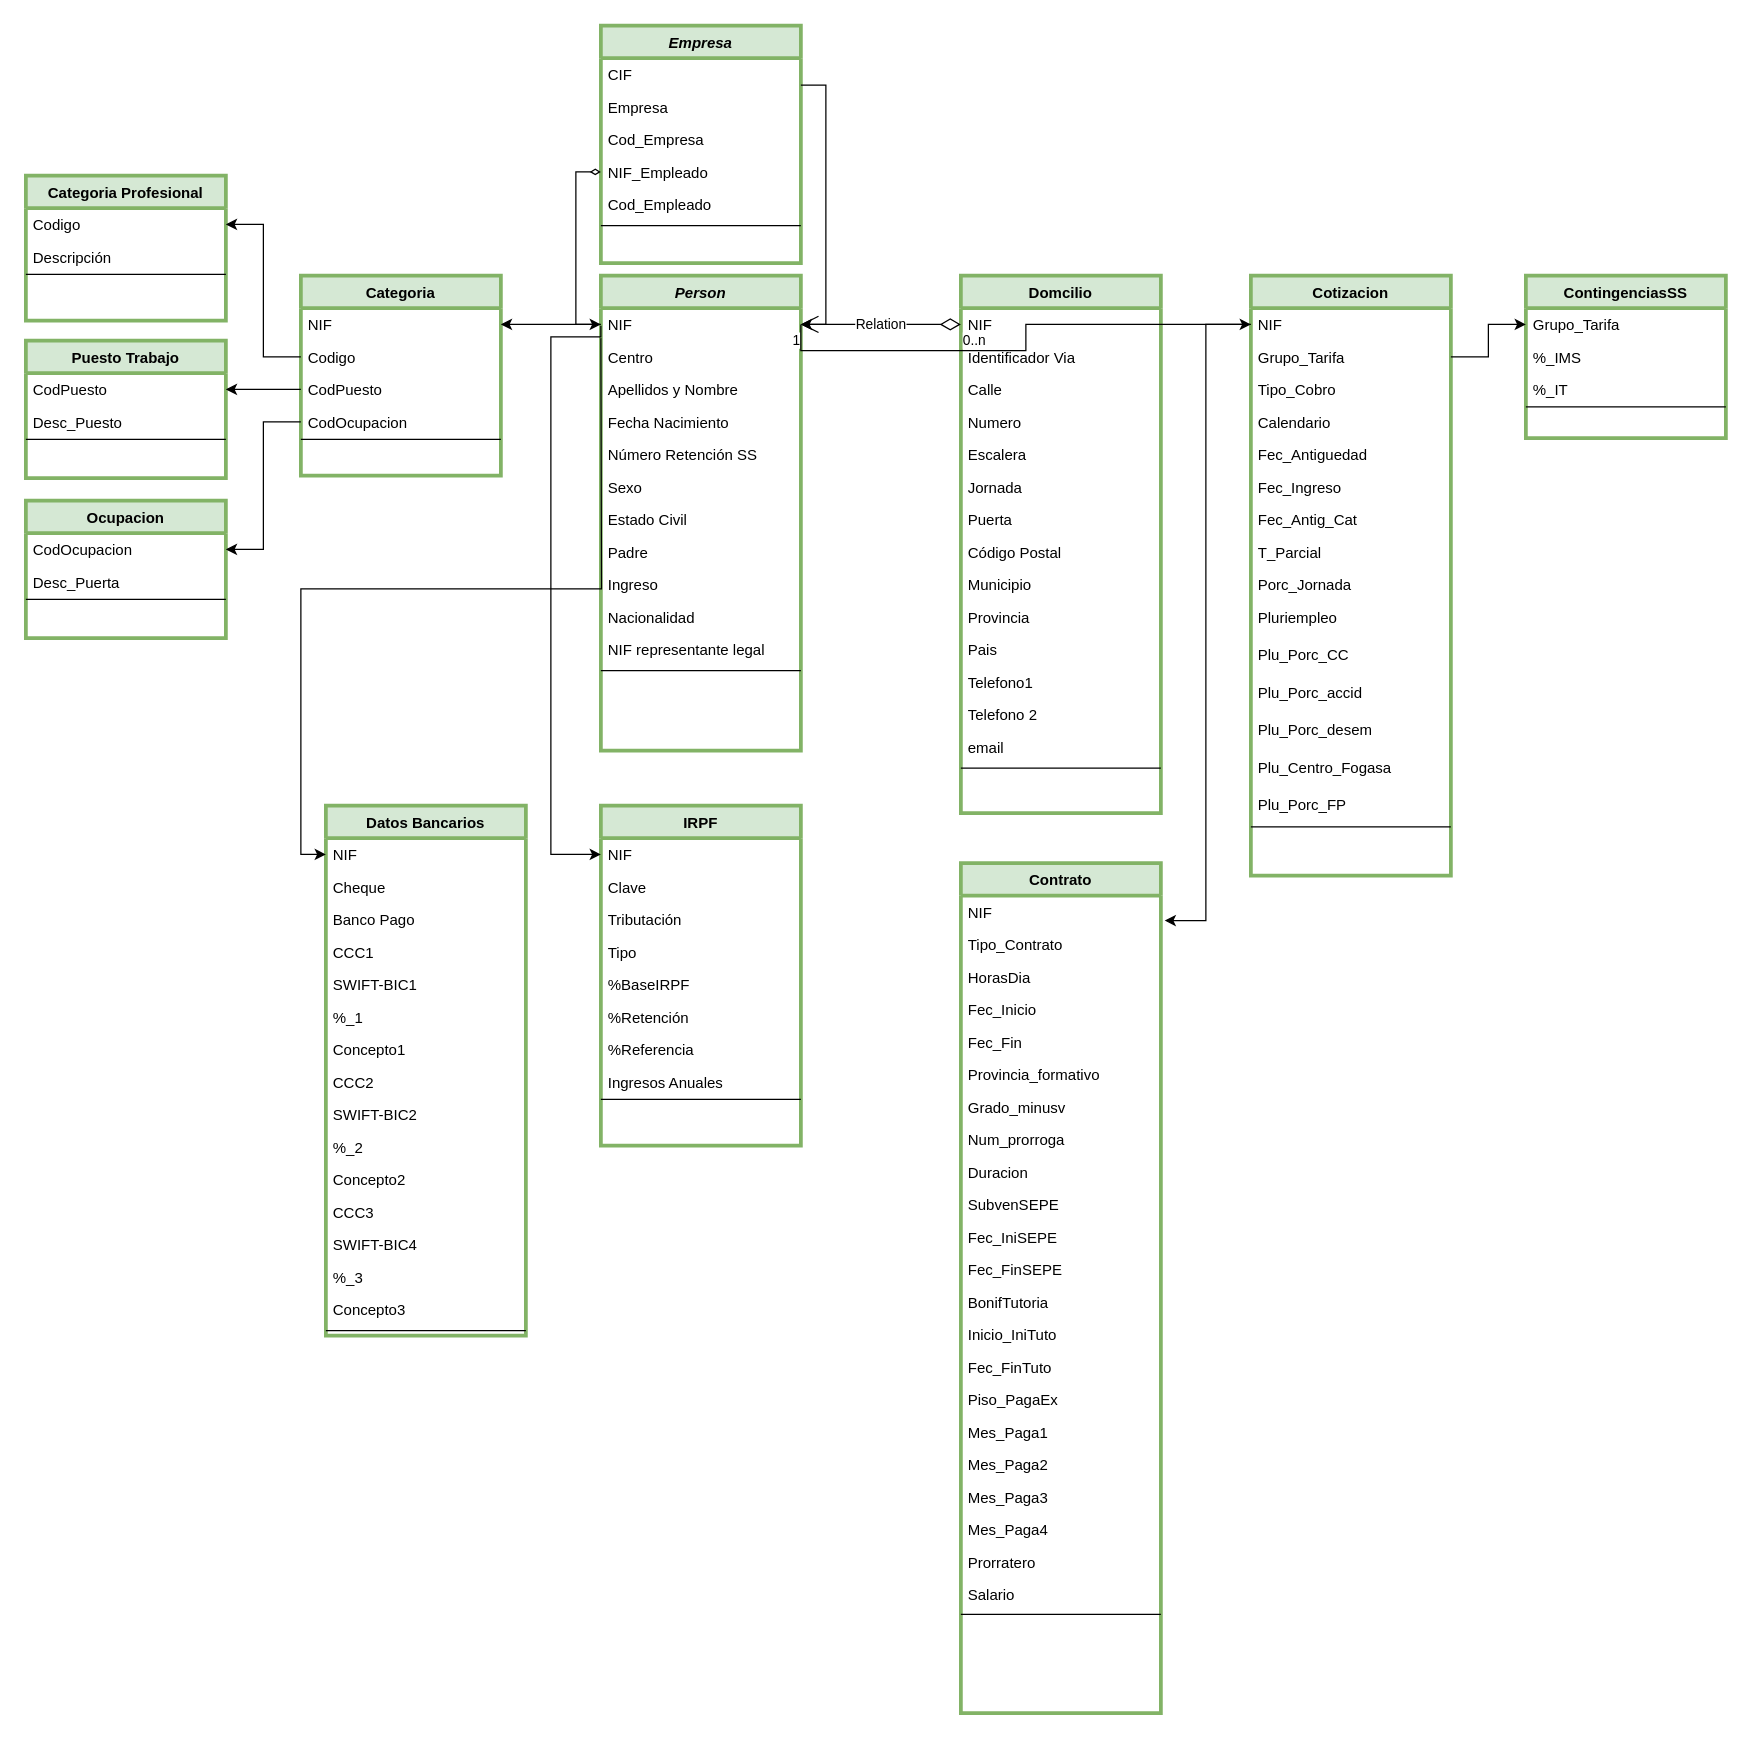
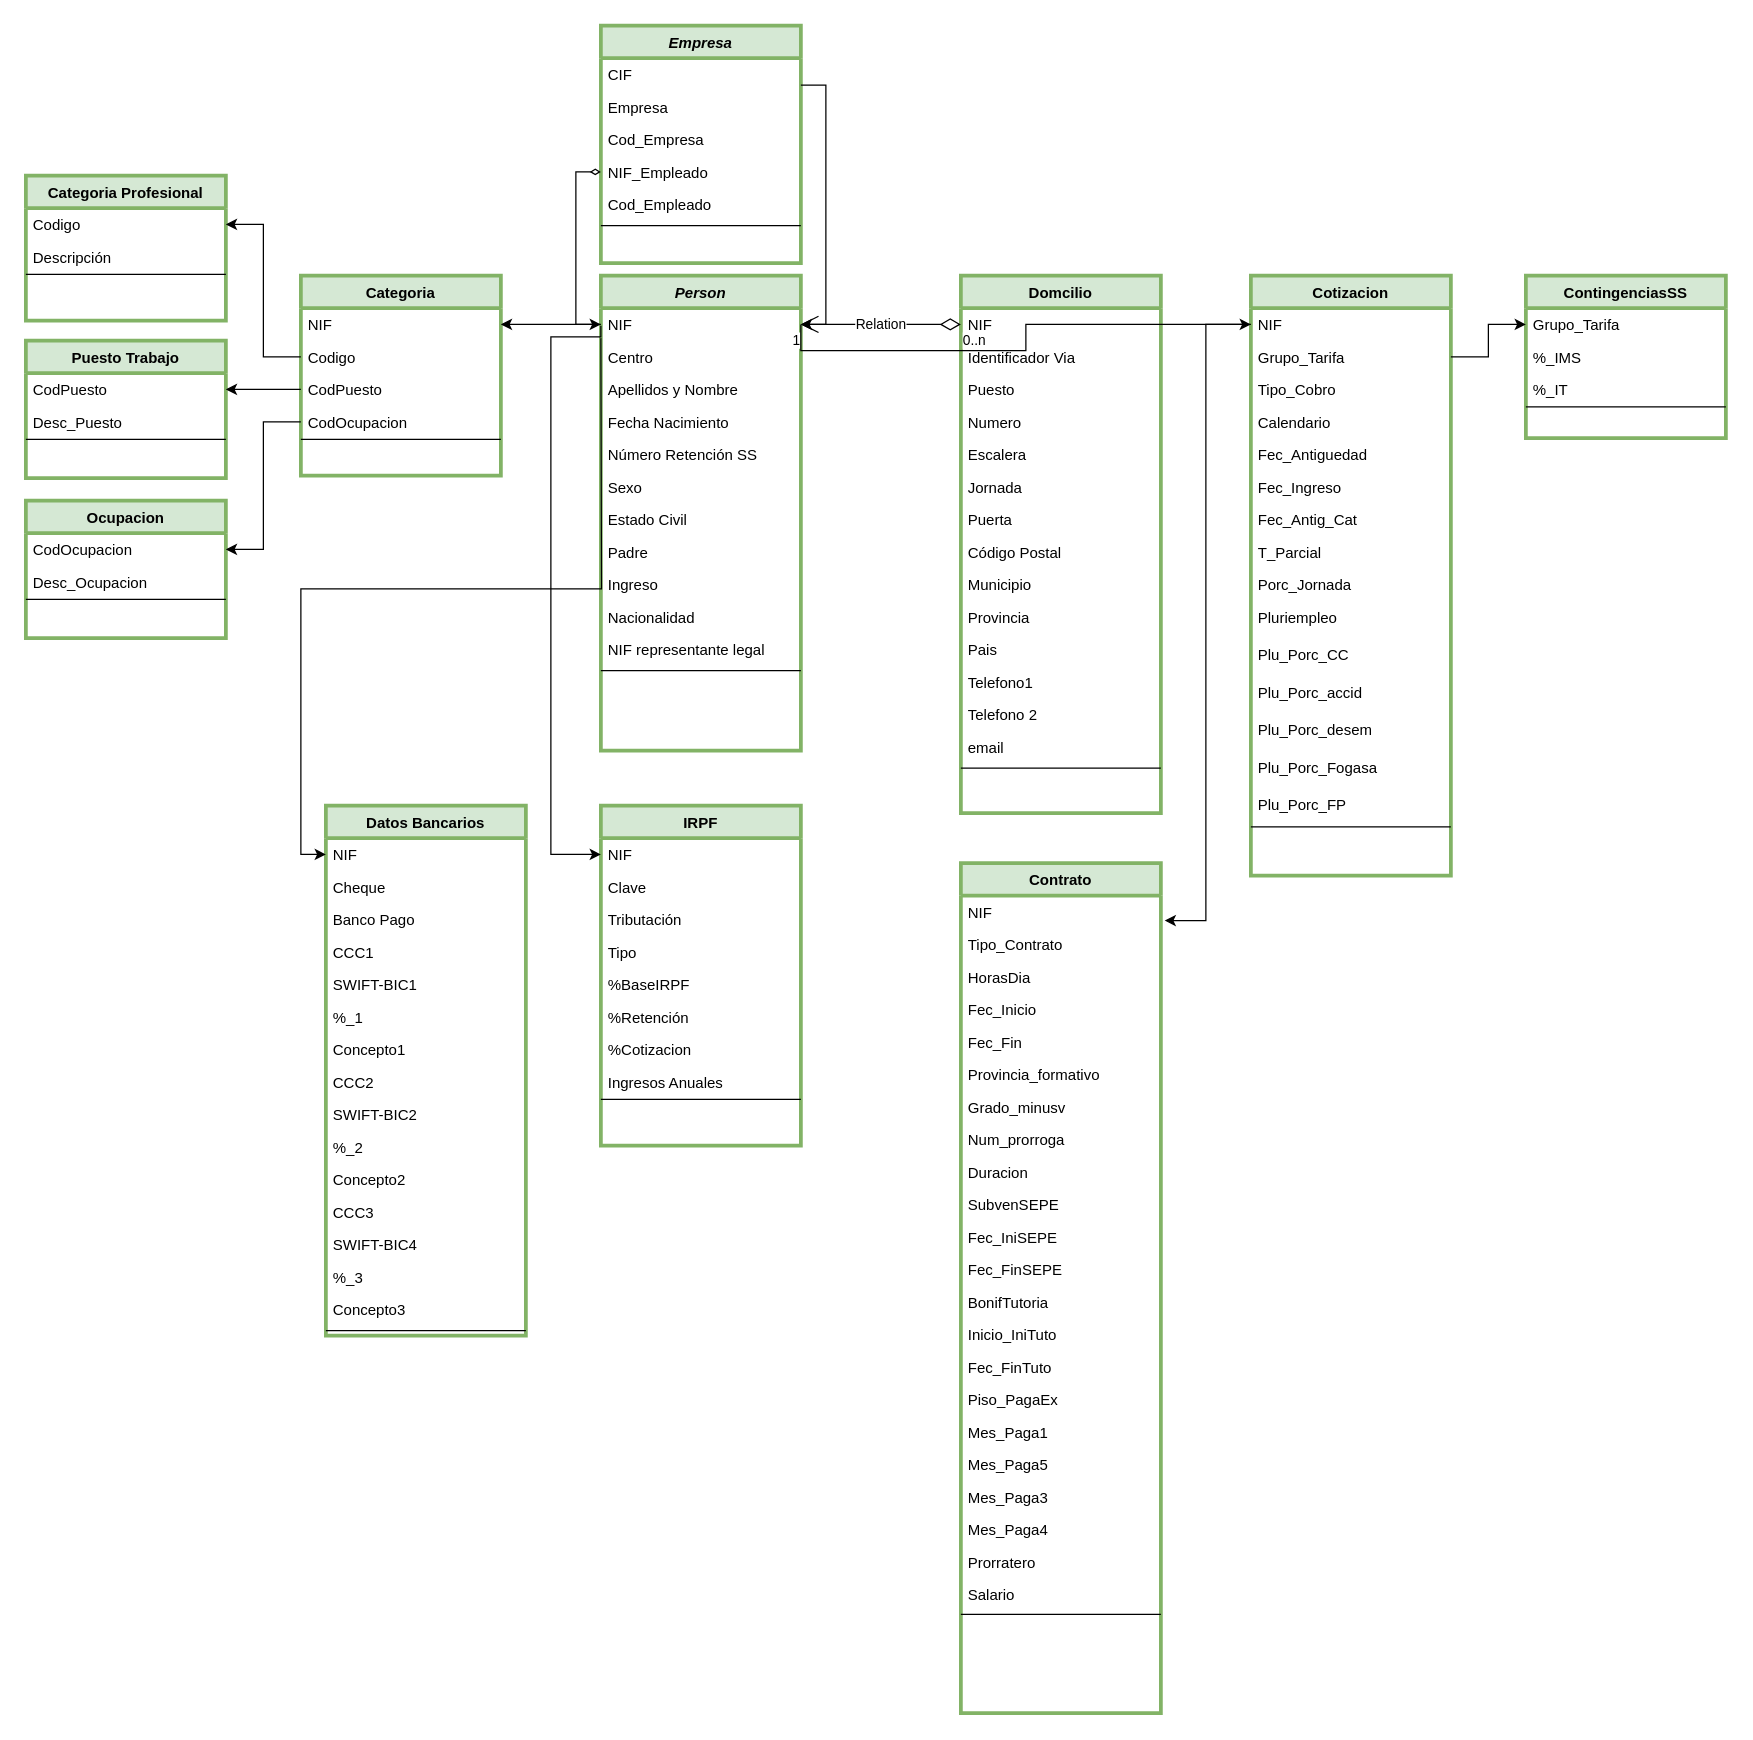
(985, 390) -> (993, 390)
(79, 583) -> (89, 583)
(1327, 768) -> (1319, 768)
(652, 1050) -> (650, 1050)
(1005, 1465) -> (1005, 1465)
